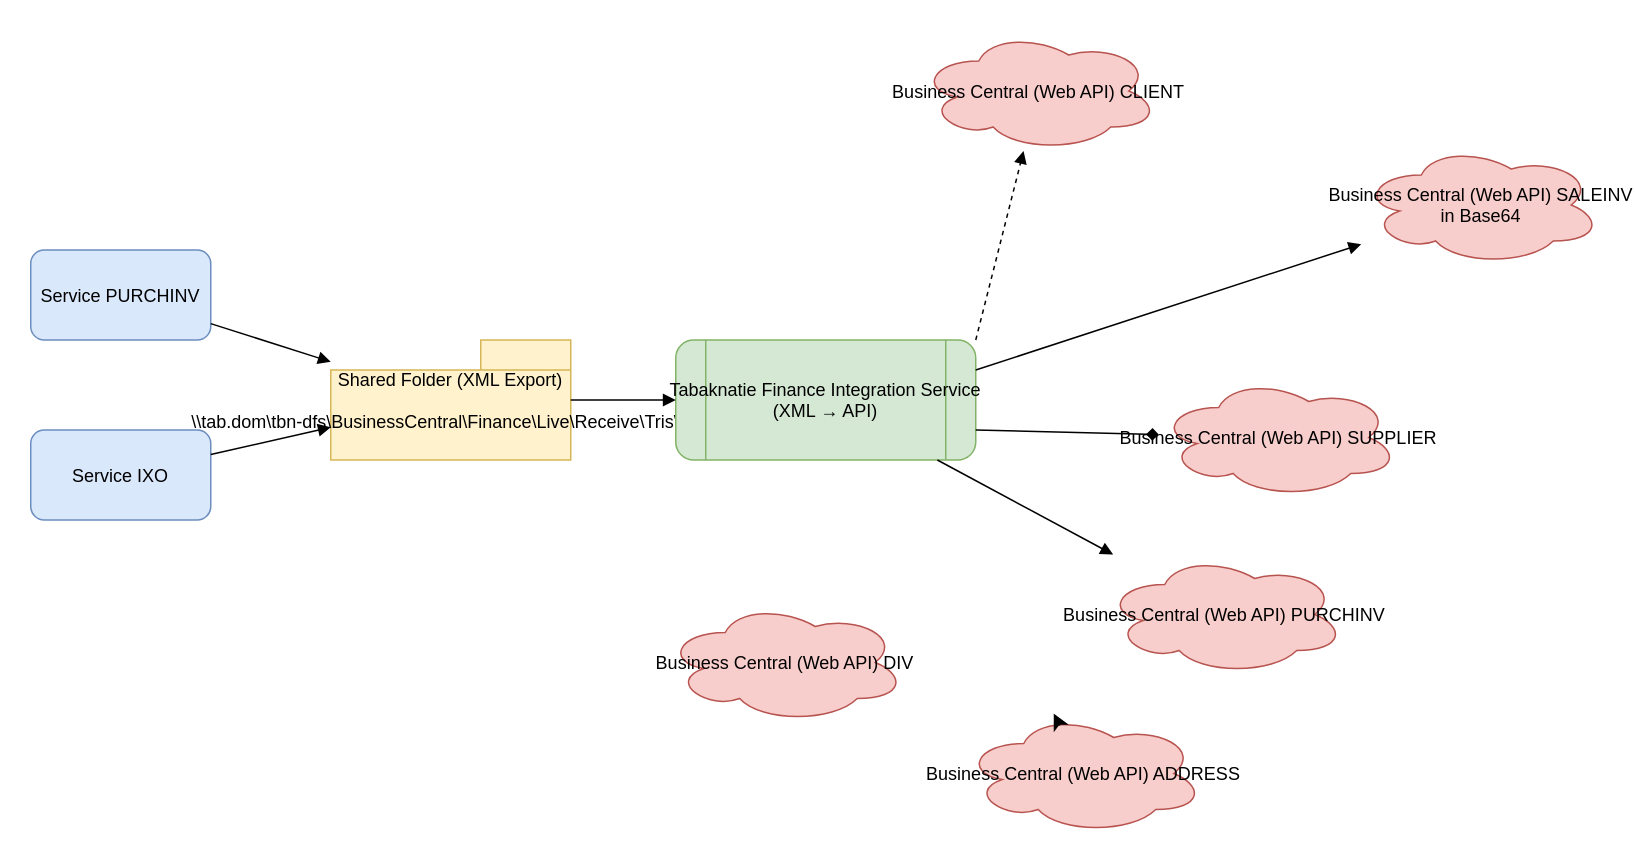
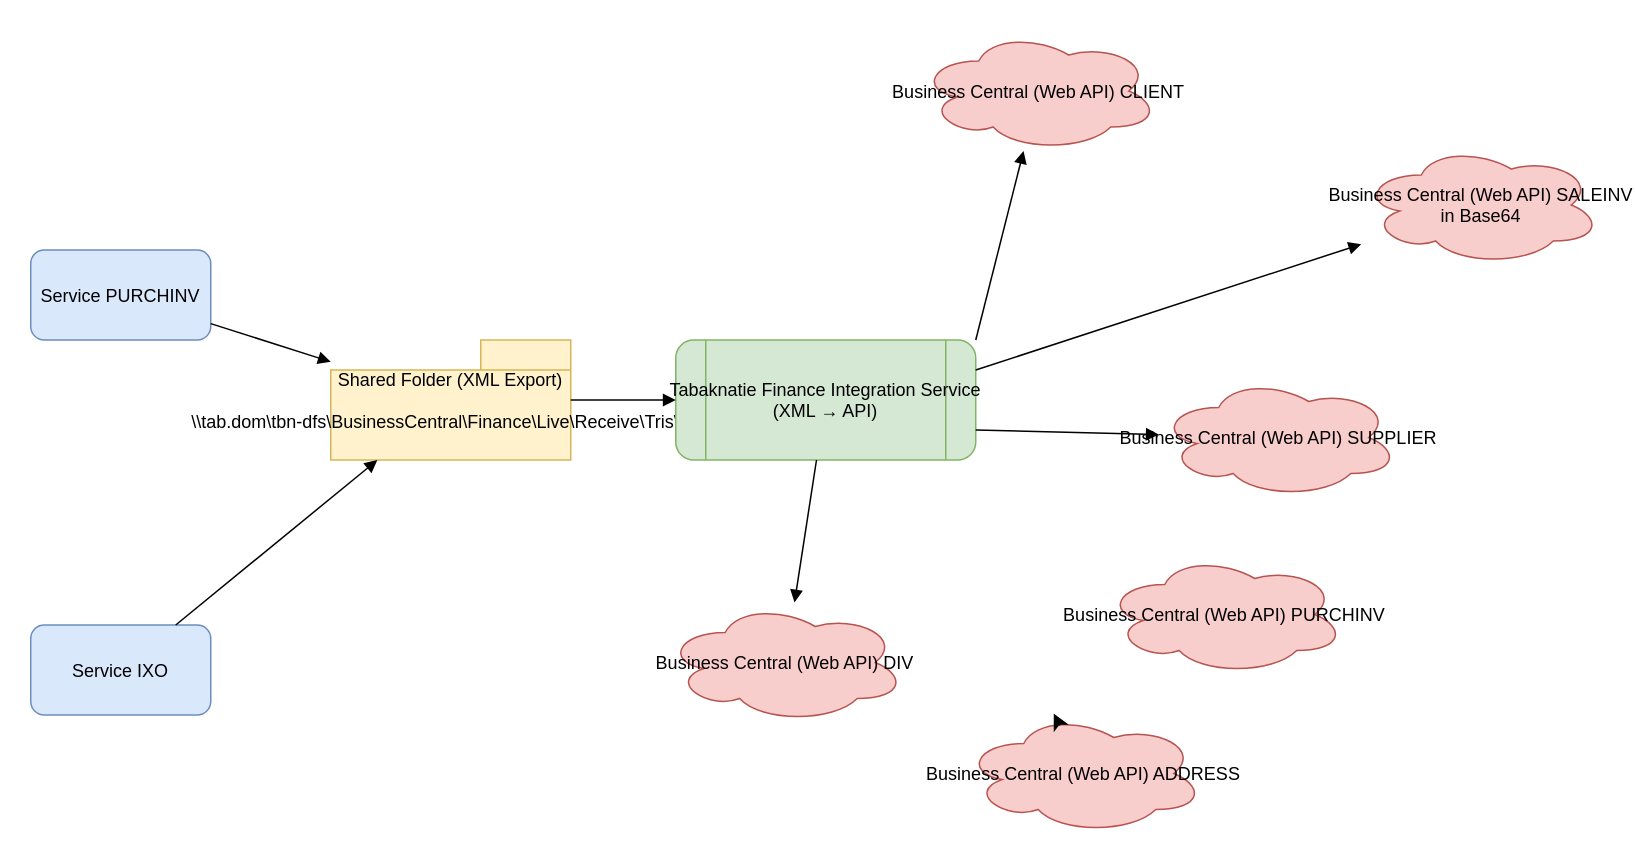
(998, 251) -> (998, 251)
(1145, 434) -> (1145, 434)
(121, 475) -> (121, 670)
(1019, 504) -> (806, 525)
